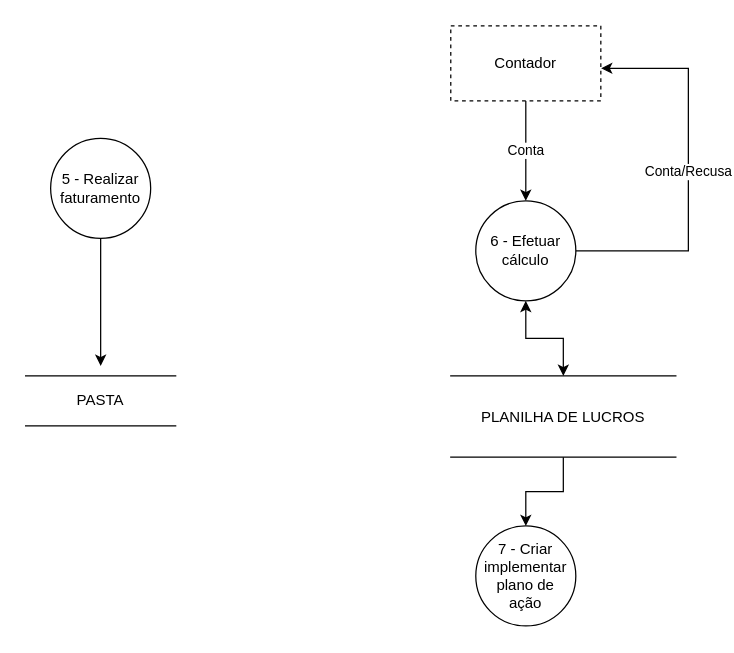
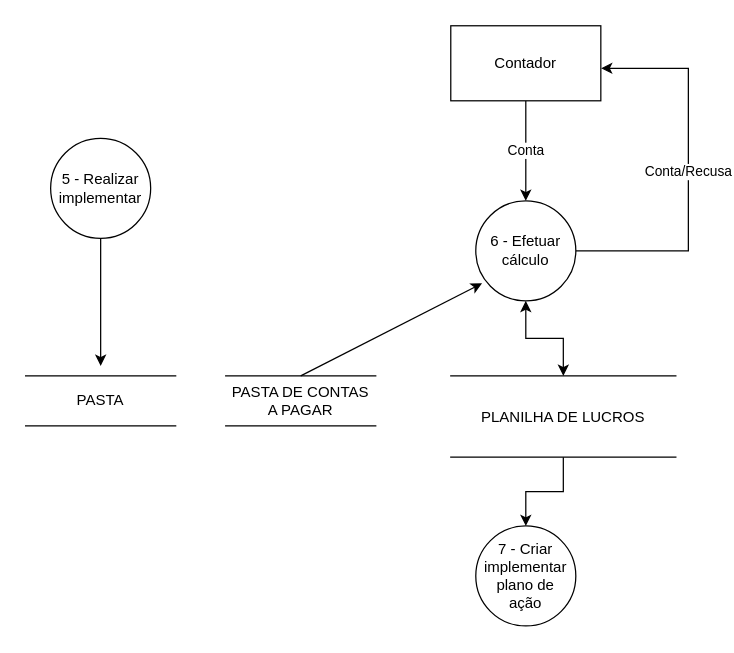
(526, 63) -> (526, 63)
(101, 188) -> (101, 188)
none -> (390, 330)
none -> (301, 401)
